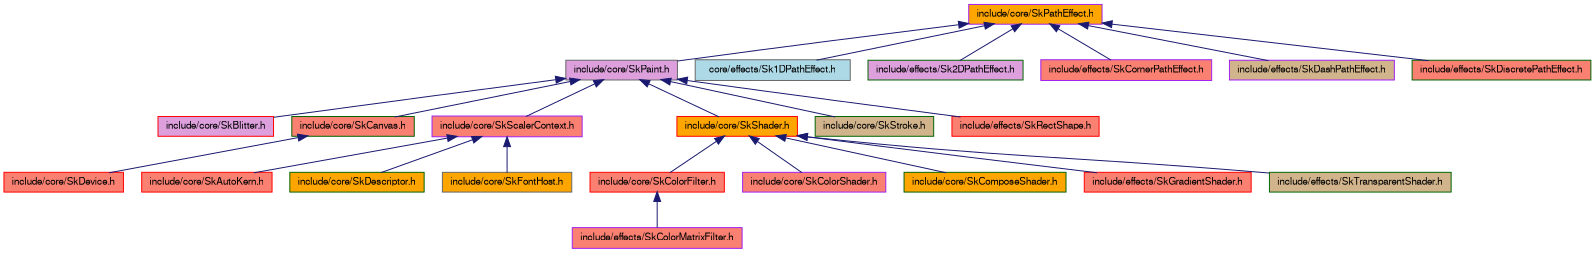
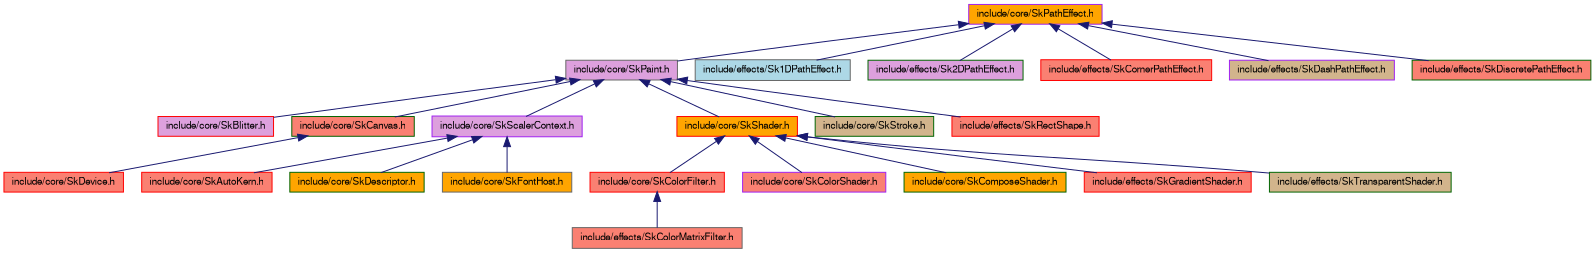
(773, 70) -> (773, 70)
(1126, 70) -> (1126, 70)
(507, 126) -> (507, 126)
(657, 238) -> (657, 238)
